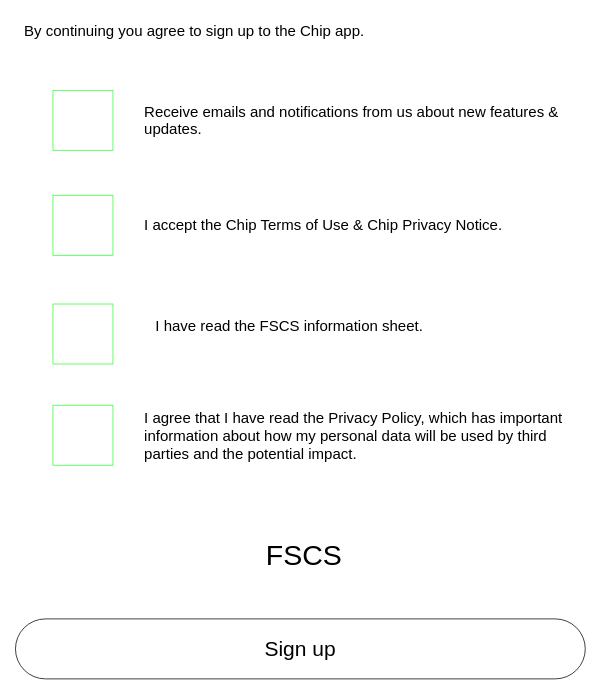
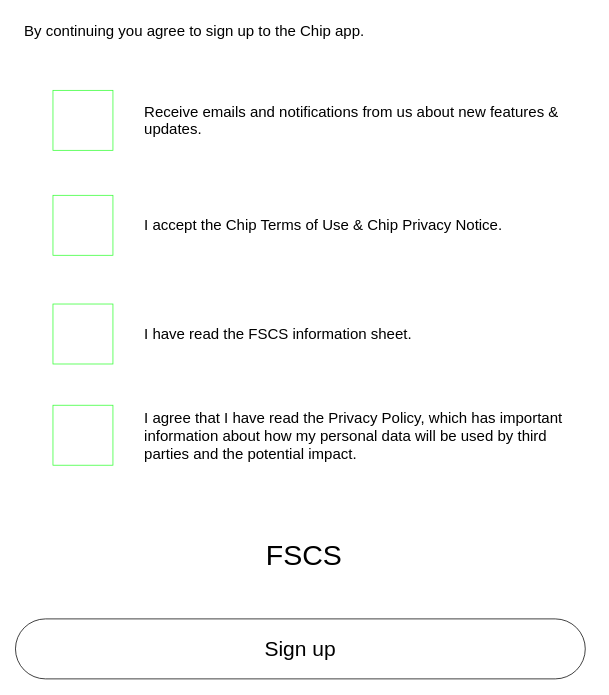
(379, 327) -> (368, 334)
